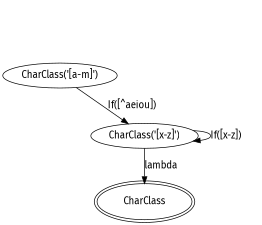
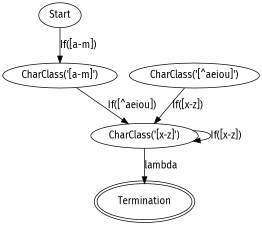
none -> (60, 15)
none -> (194, 76)
(145, 202) -> (145, 202)
